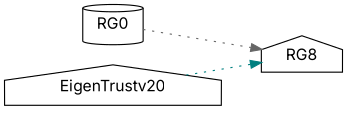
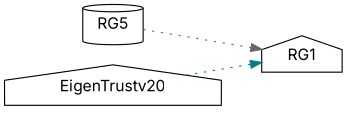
(113, 25) -> (113, 25)
(302, 56) -> (302, 56)
